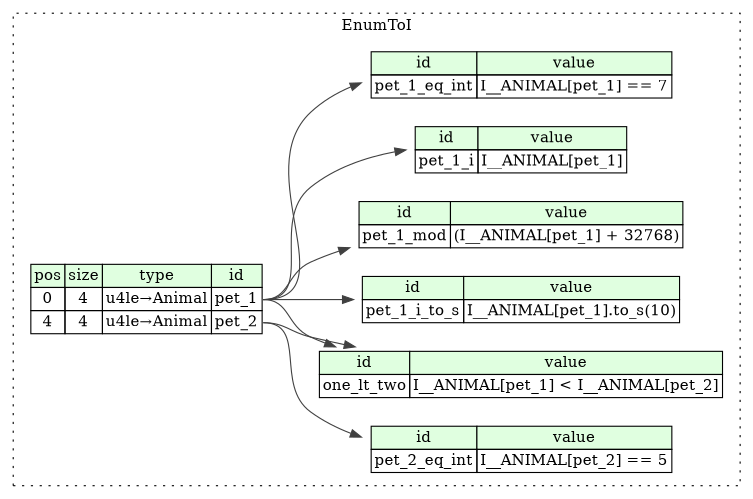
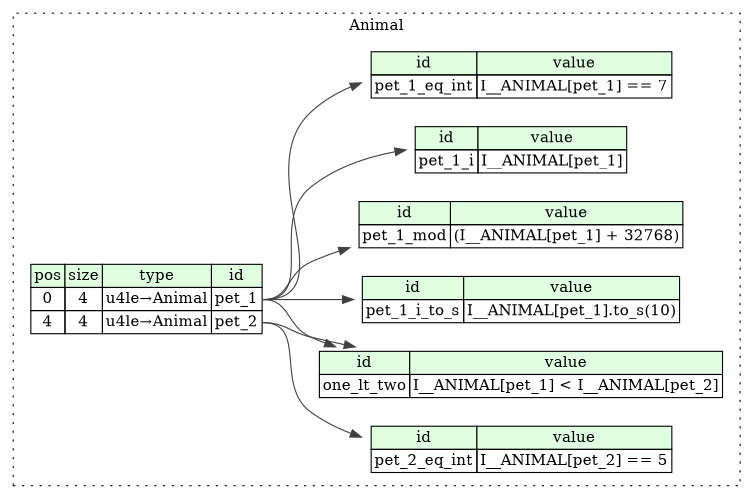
(377, 26) -> (377, 26)
